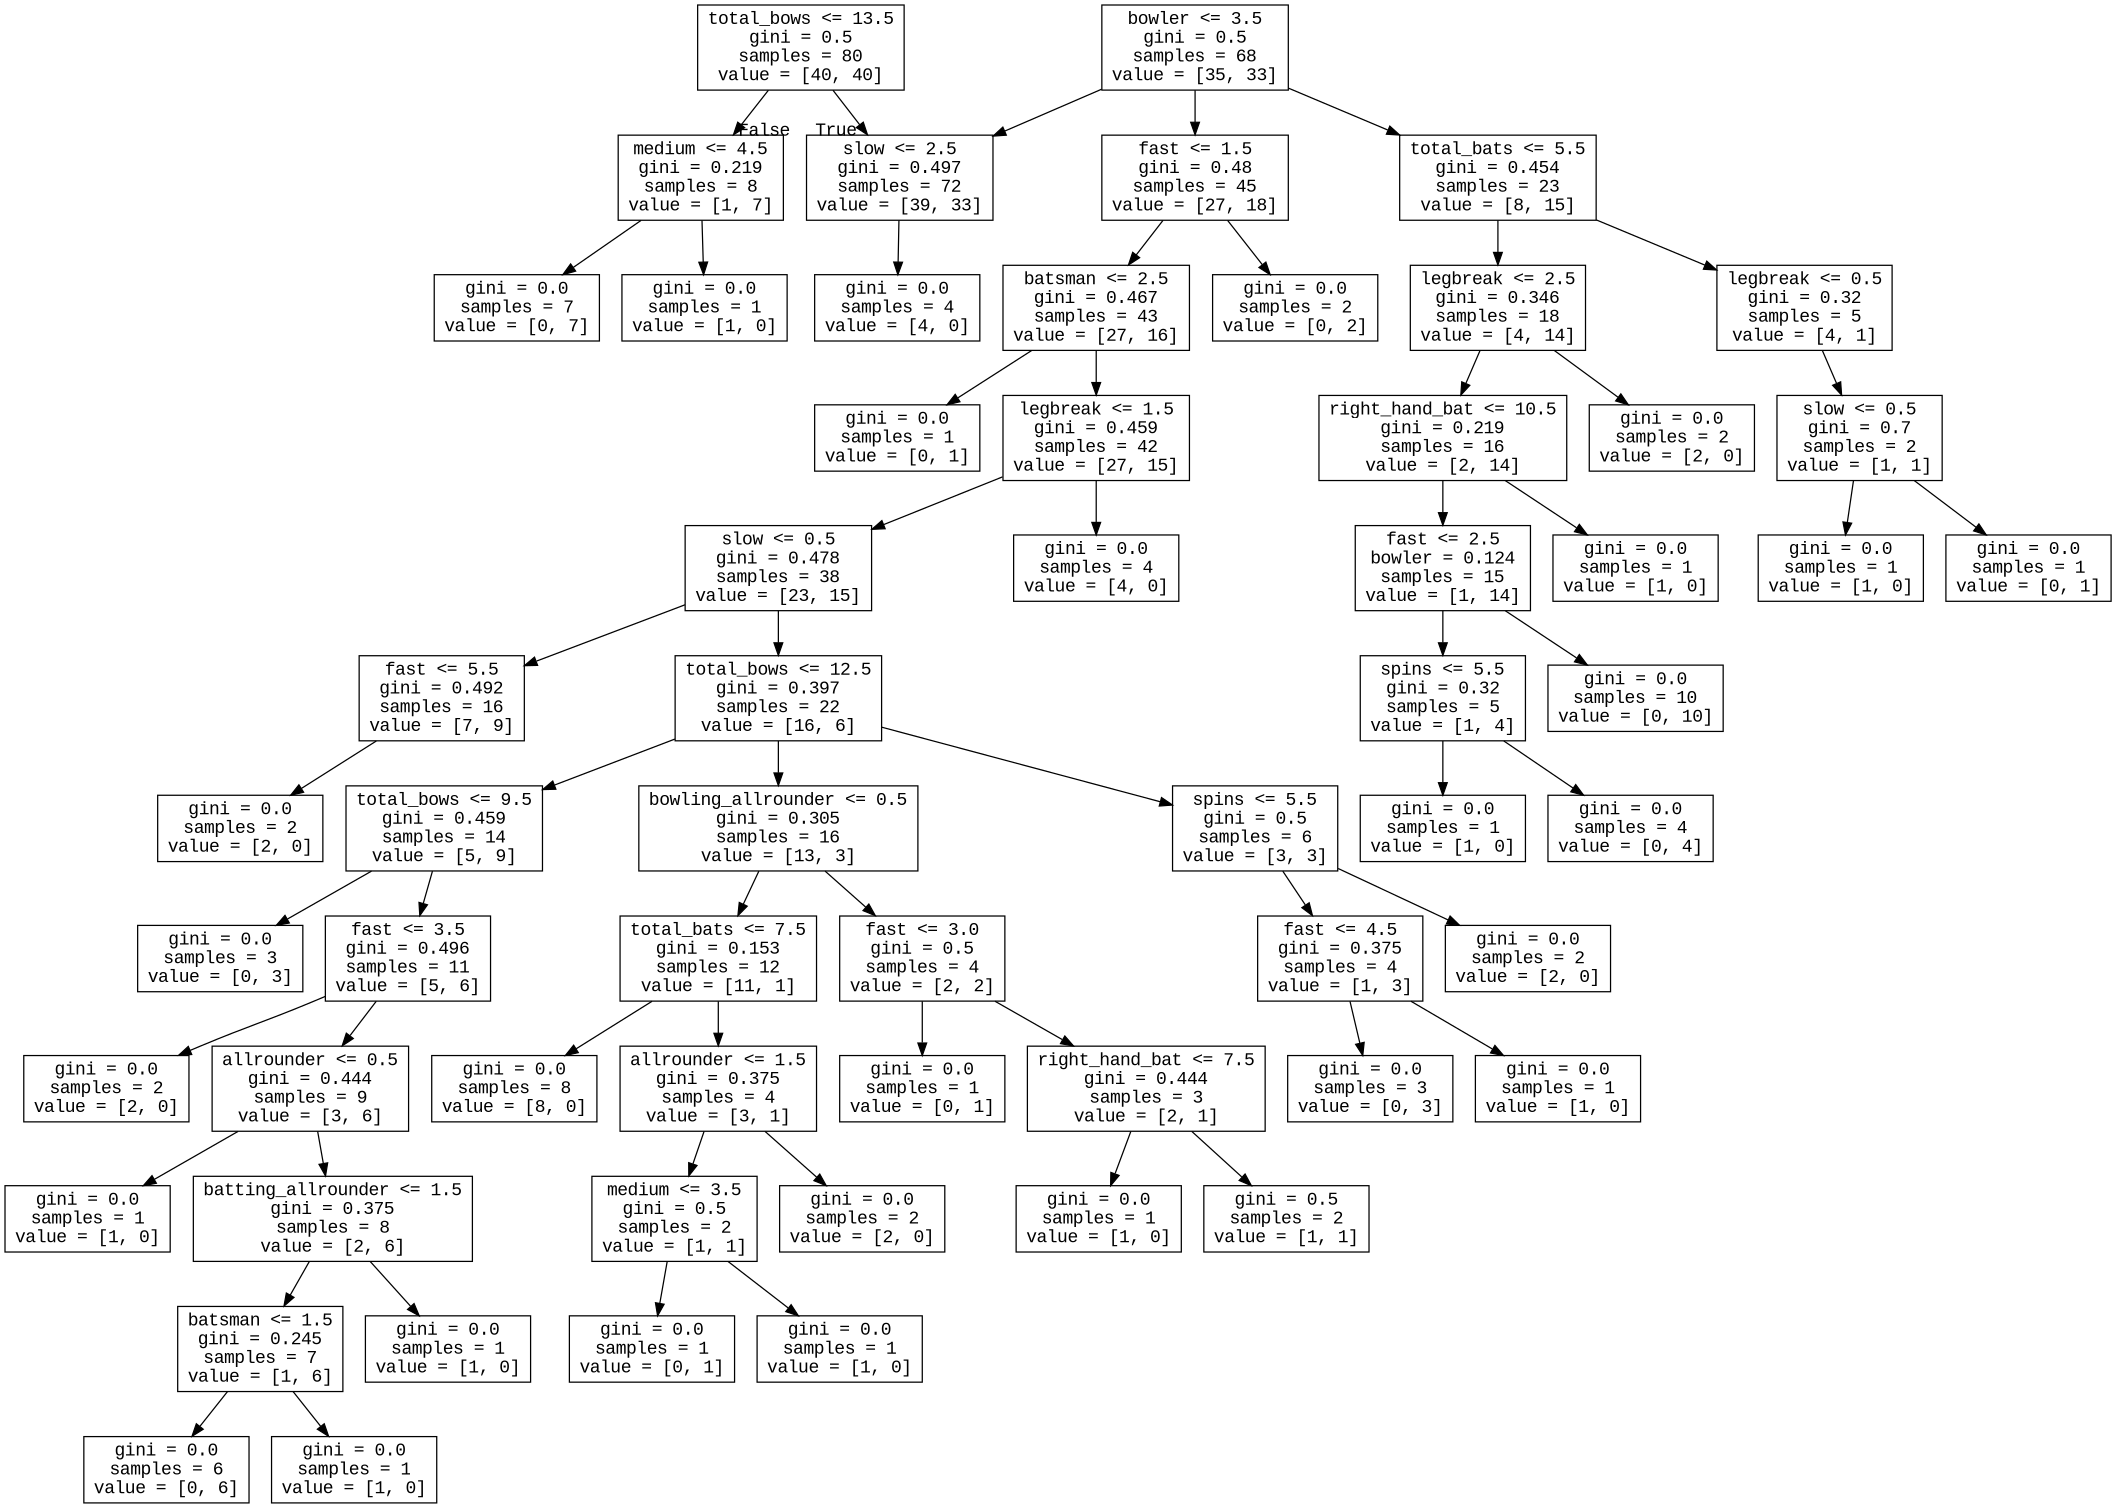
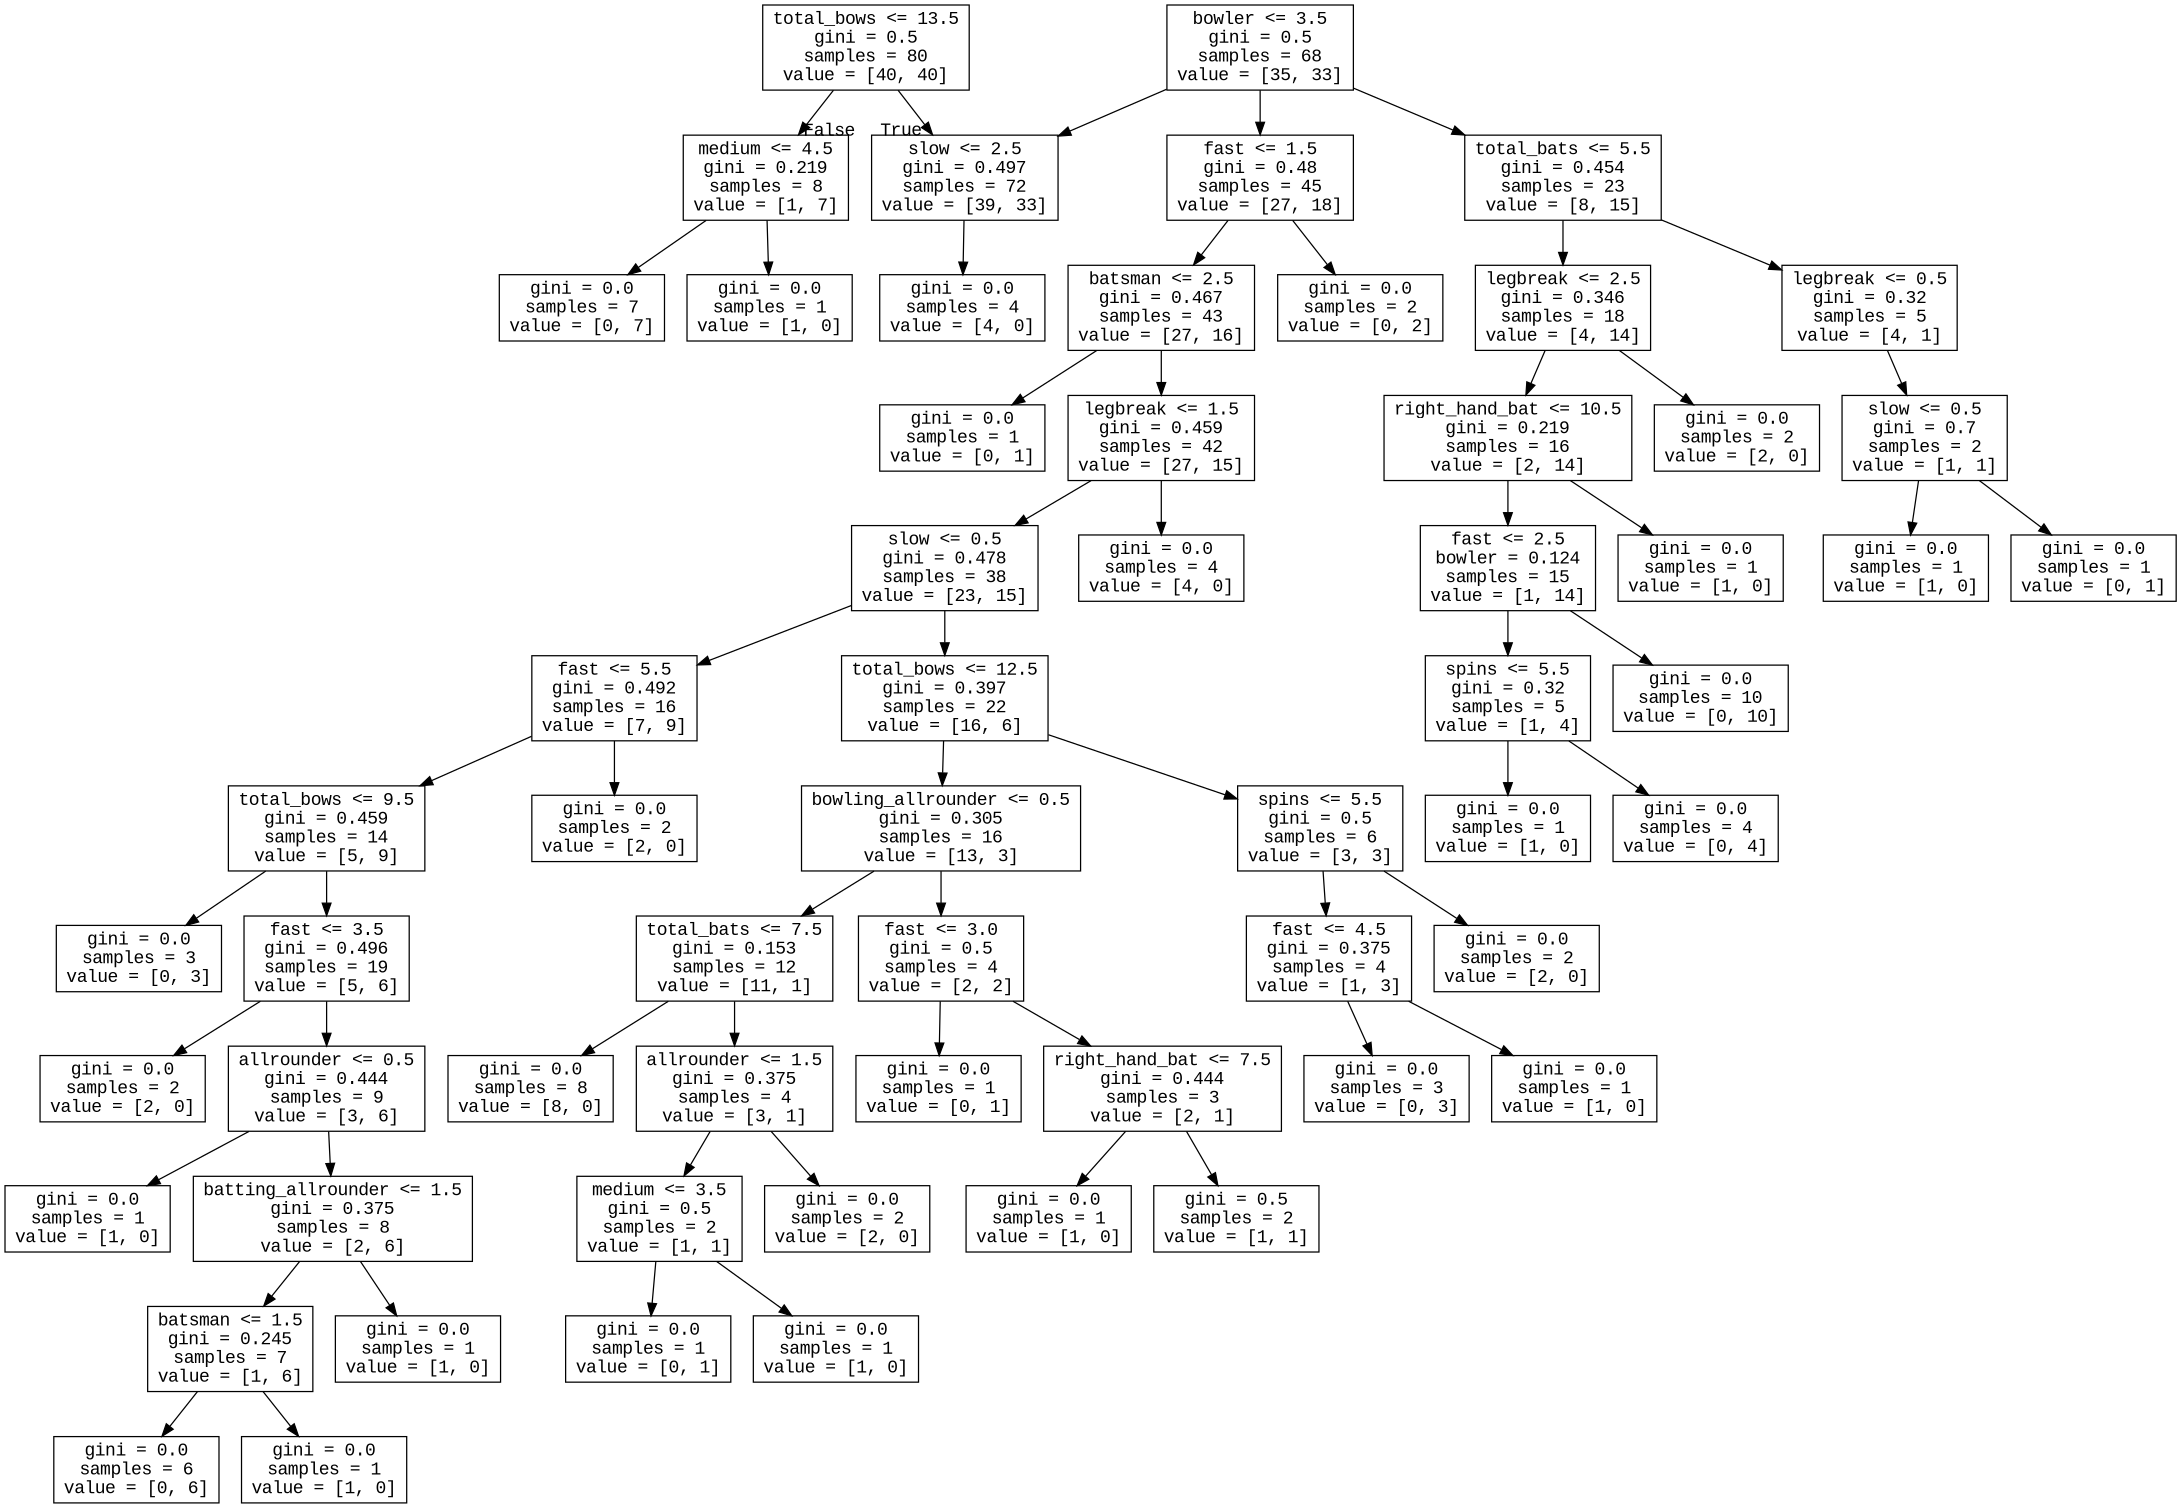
(615, 762) -> (482, 758)
(408, 959) -> (327, 959)
